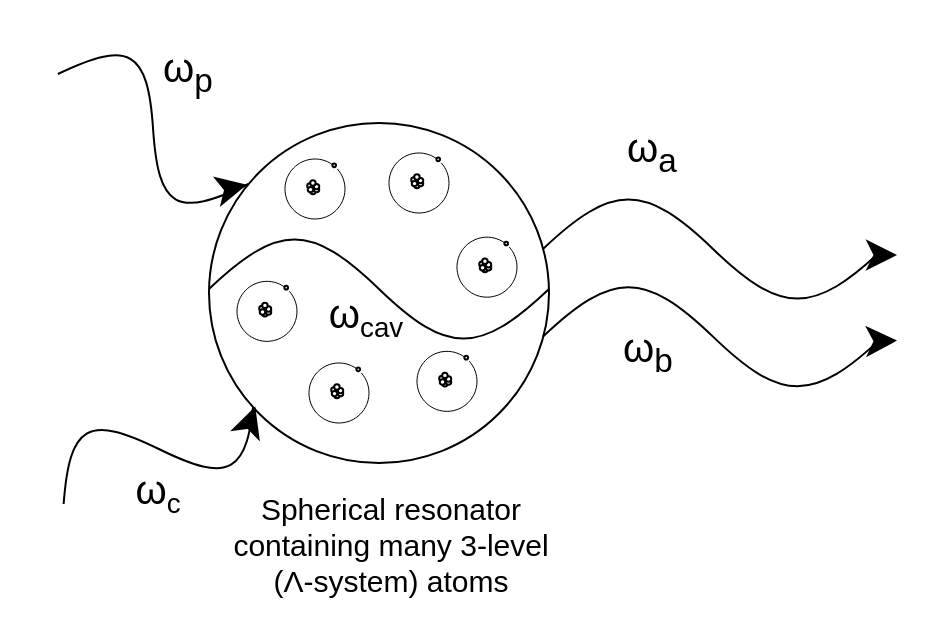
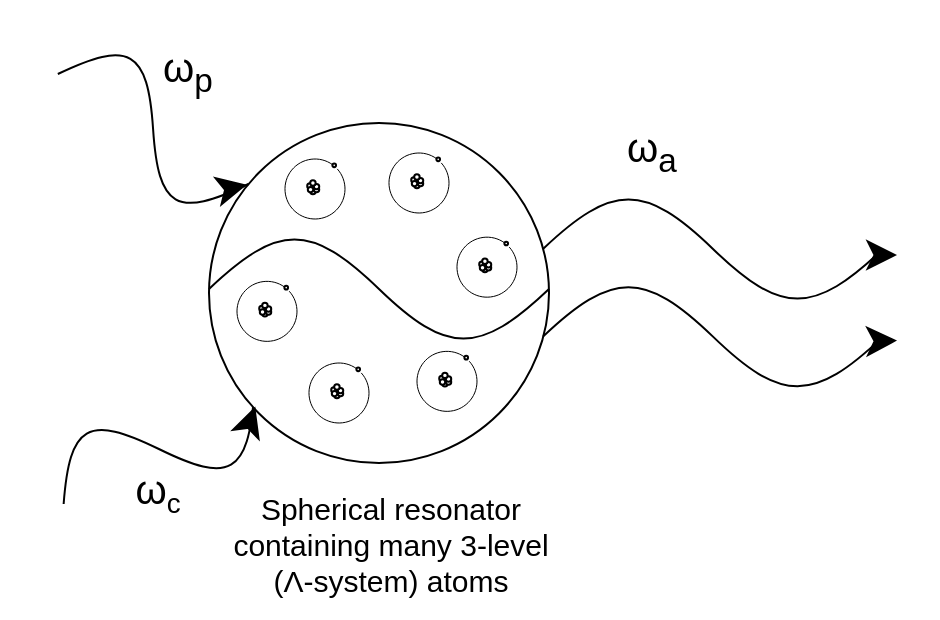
(367, 317) -> none
(649, 353) -> none
